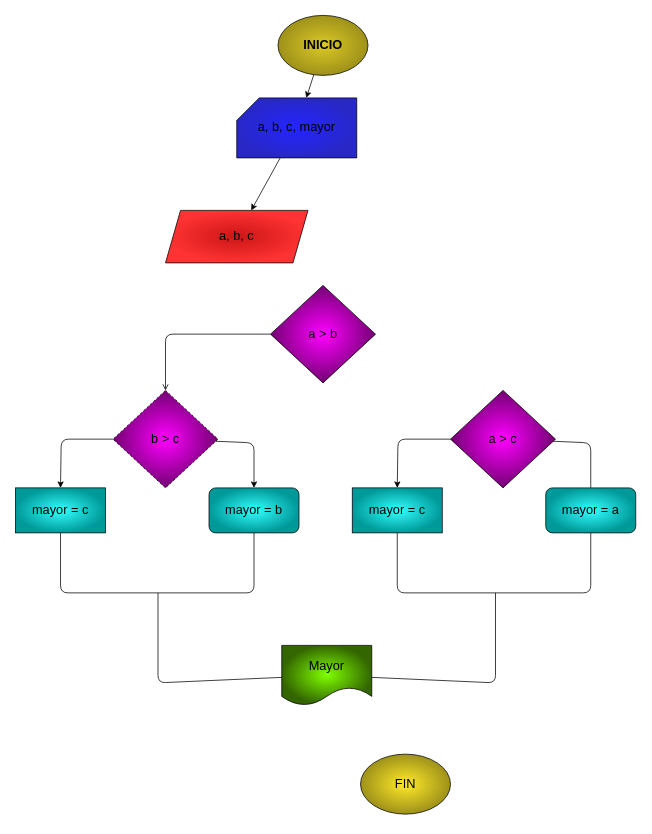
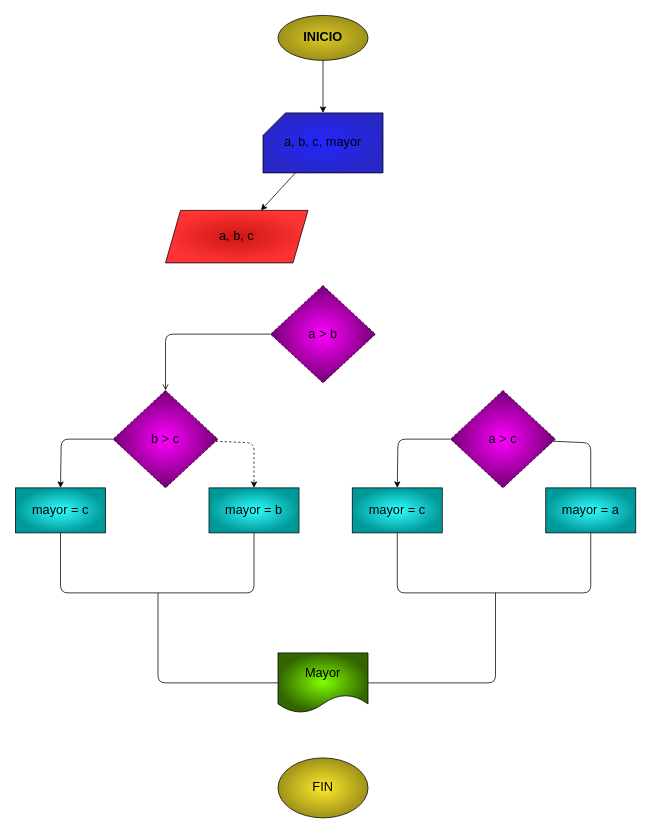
(323, 45) -> (323, 38)
(297, 128) -> (323, 143)
(323, 334) -> (323, 334)
(503, 439) -> (503, 439)
(251, 444) -> (251, 444)
(254, 510) -> (254, 510)
(591, 510) -> (591, 510)
(327, 675) -> (323, 683)
(405, 784) -> (323, 788)
